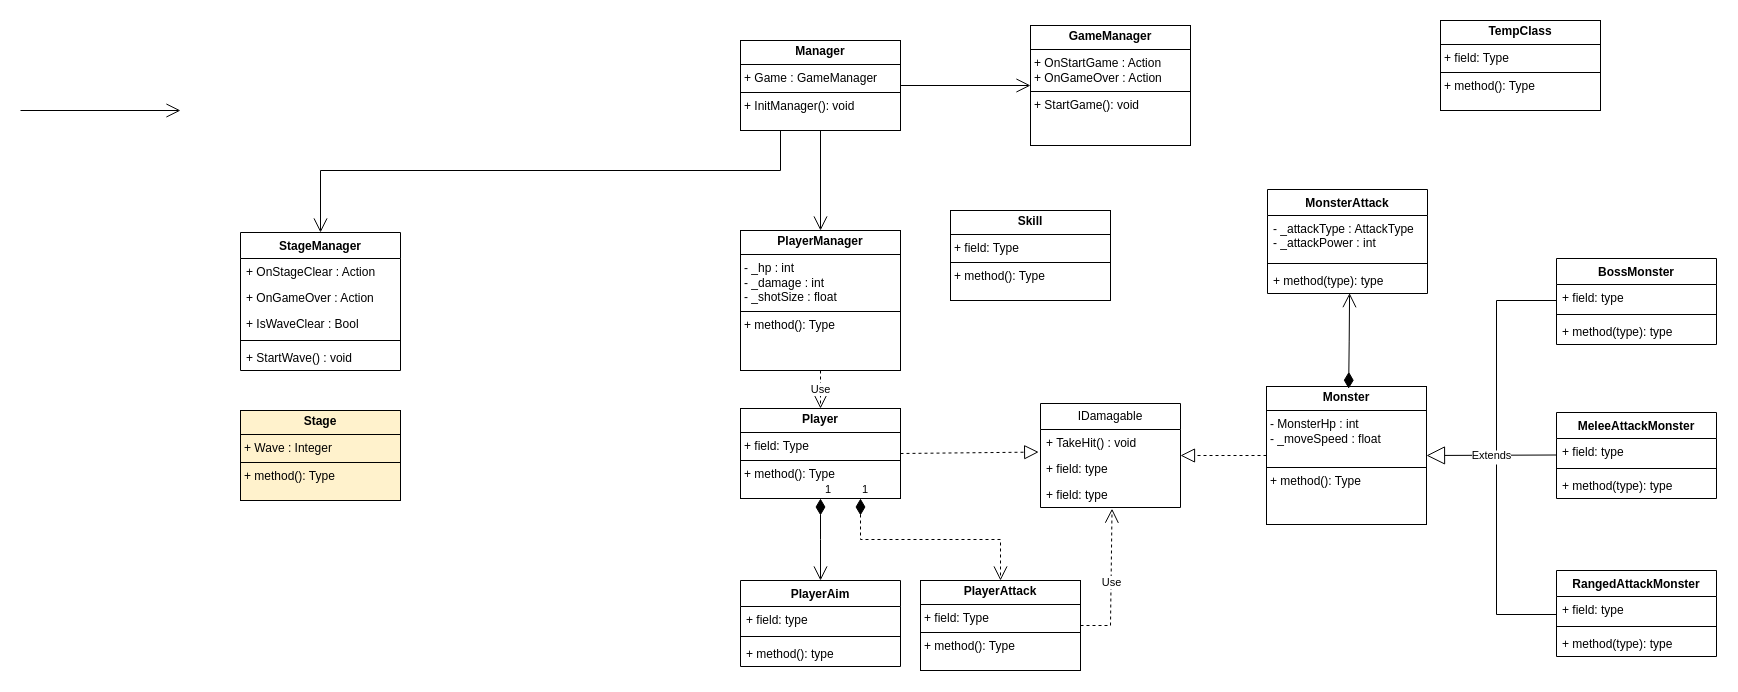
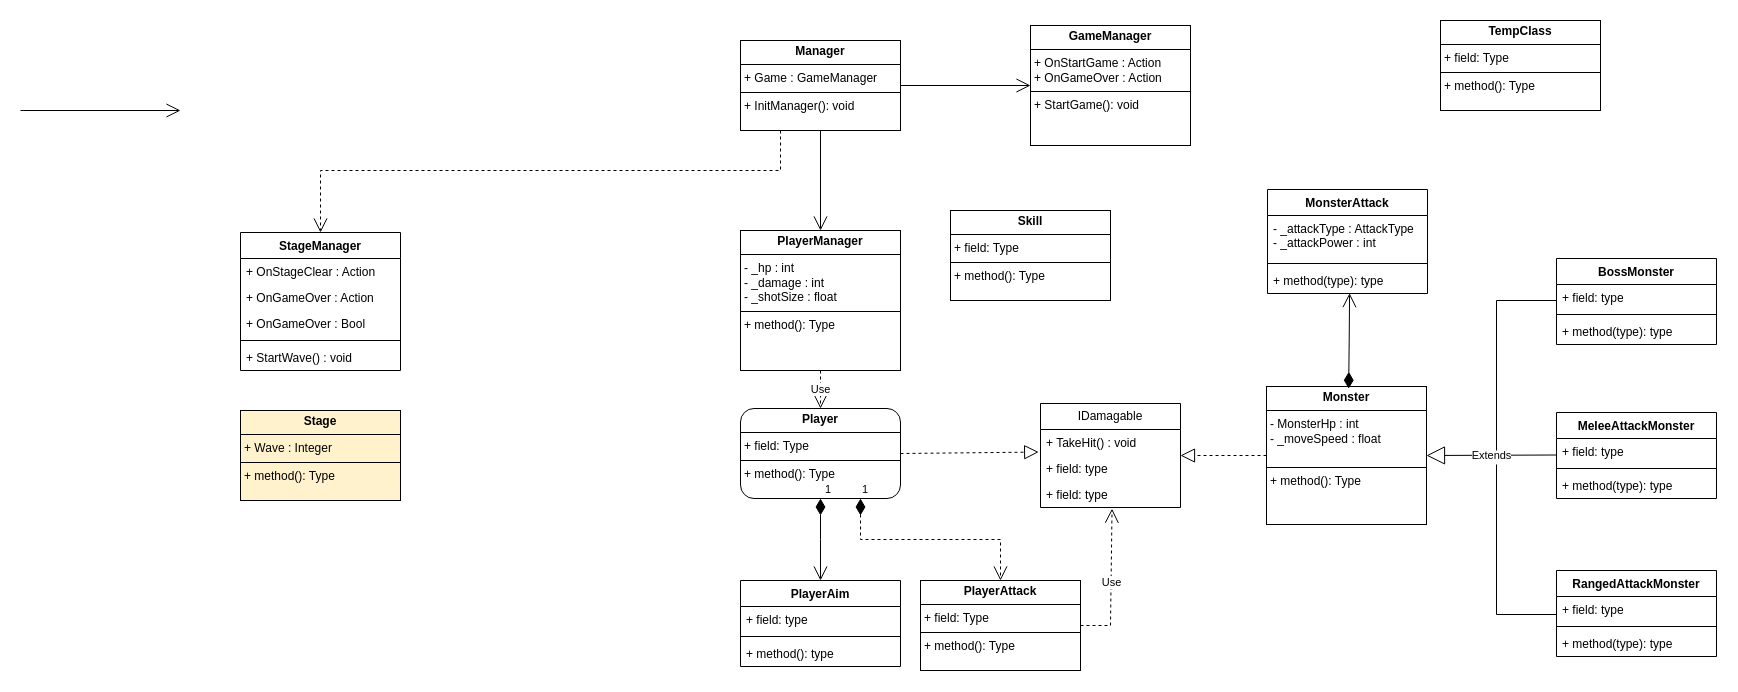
(542, 171) -> (542, 171)
(304, 325) -> (303, 325)
(821, 454) -> (821, 454)
